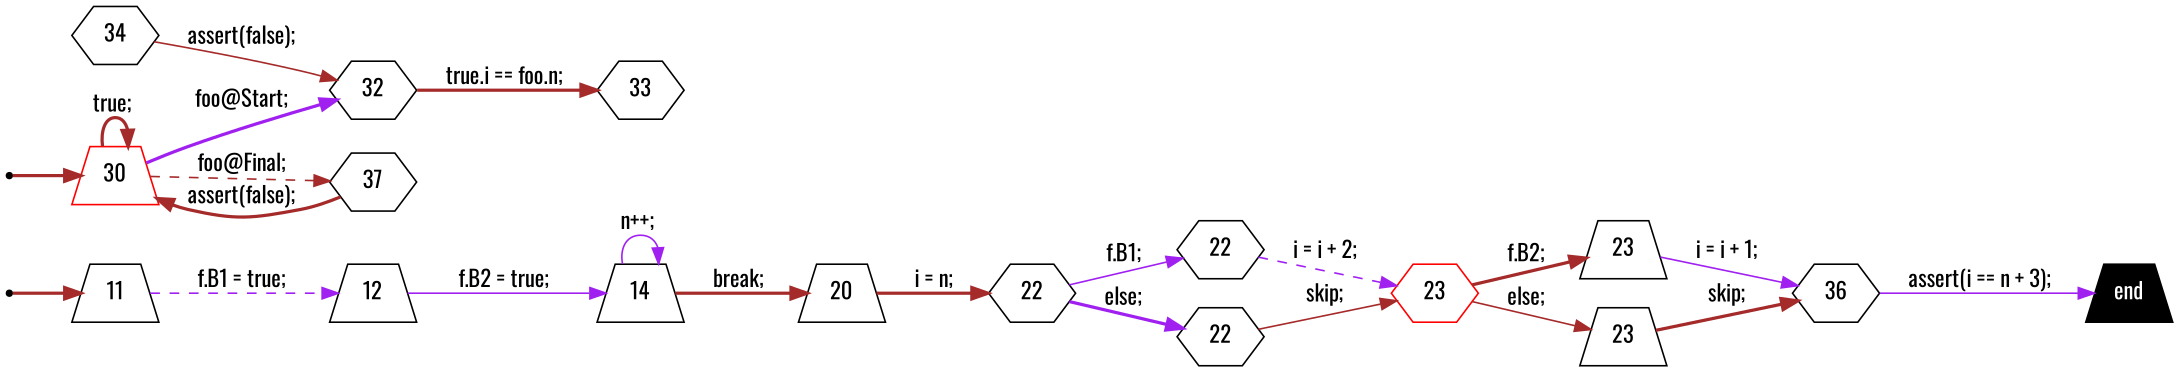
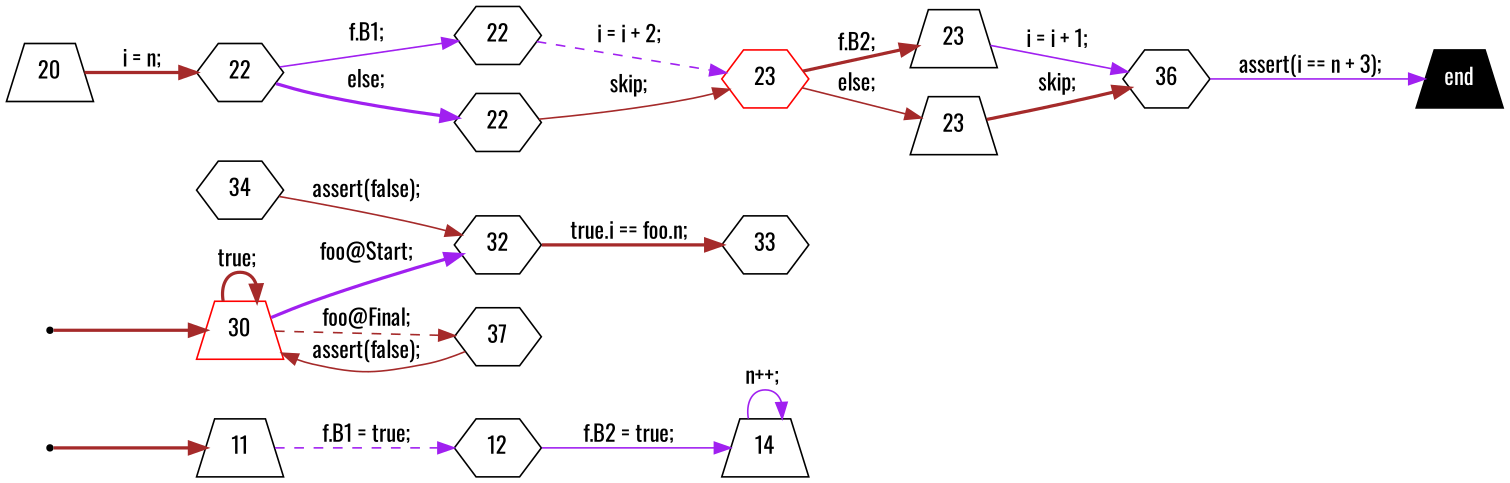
(257, 216) -> (382, 371)
(373, 293) -> (498, 448)
(733, 293) -> none
